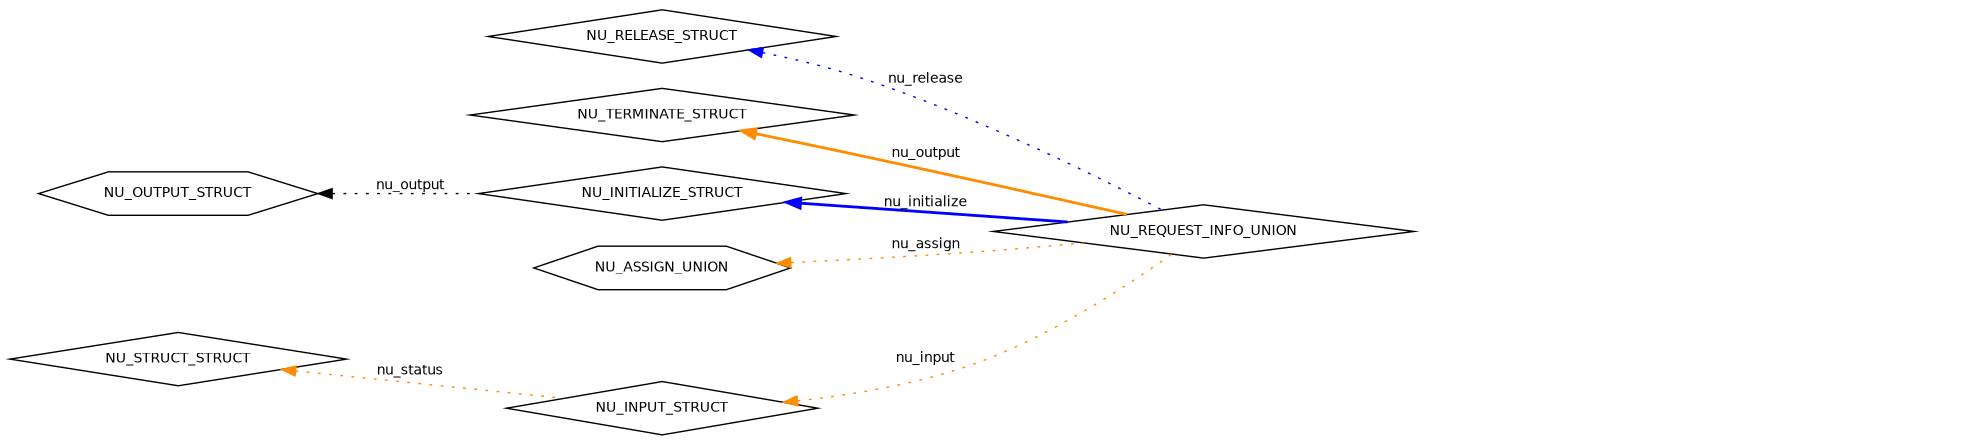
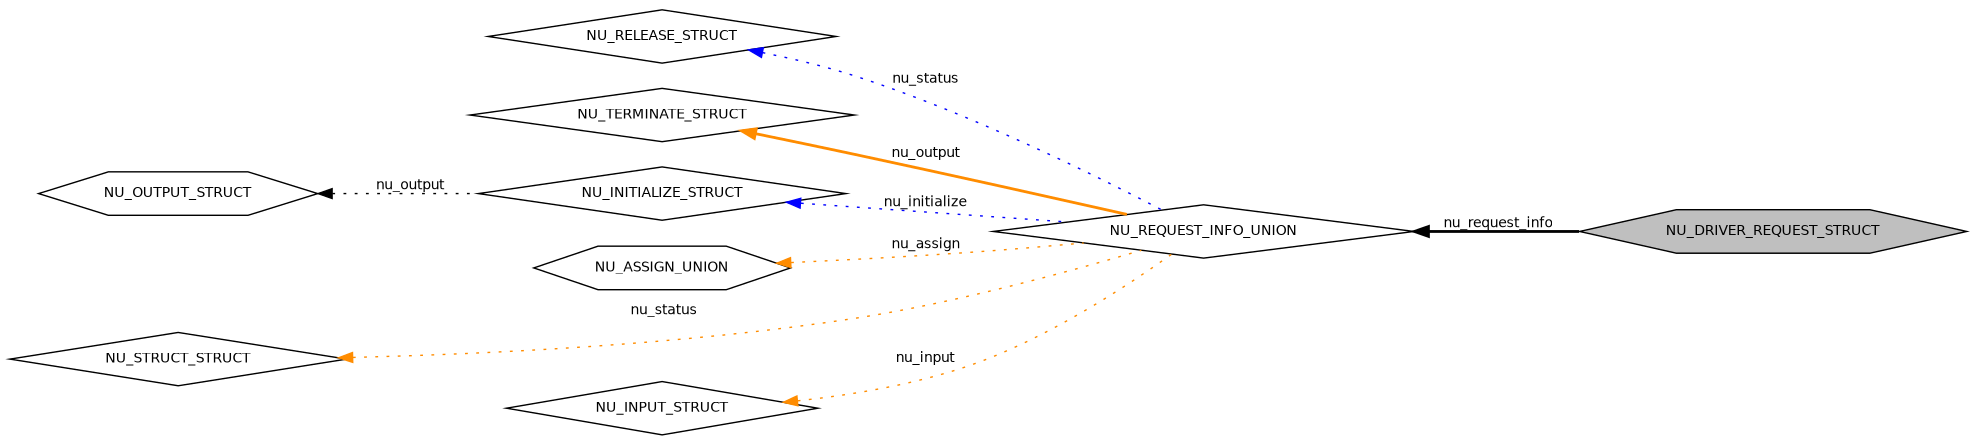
(924, 79) -> (924, 79)
(934, 213) -> (934, 213)
none -> (1773, 231)
(430, 385) -> (751, 332)
